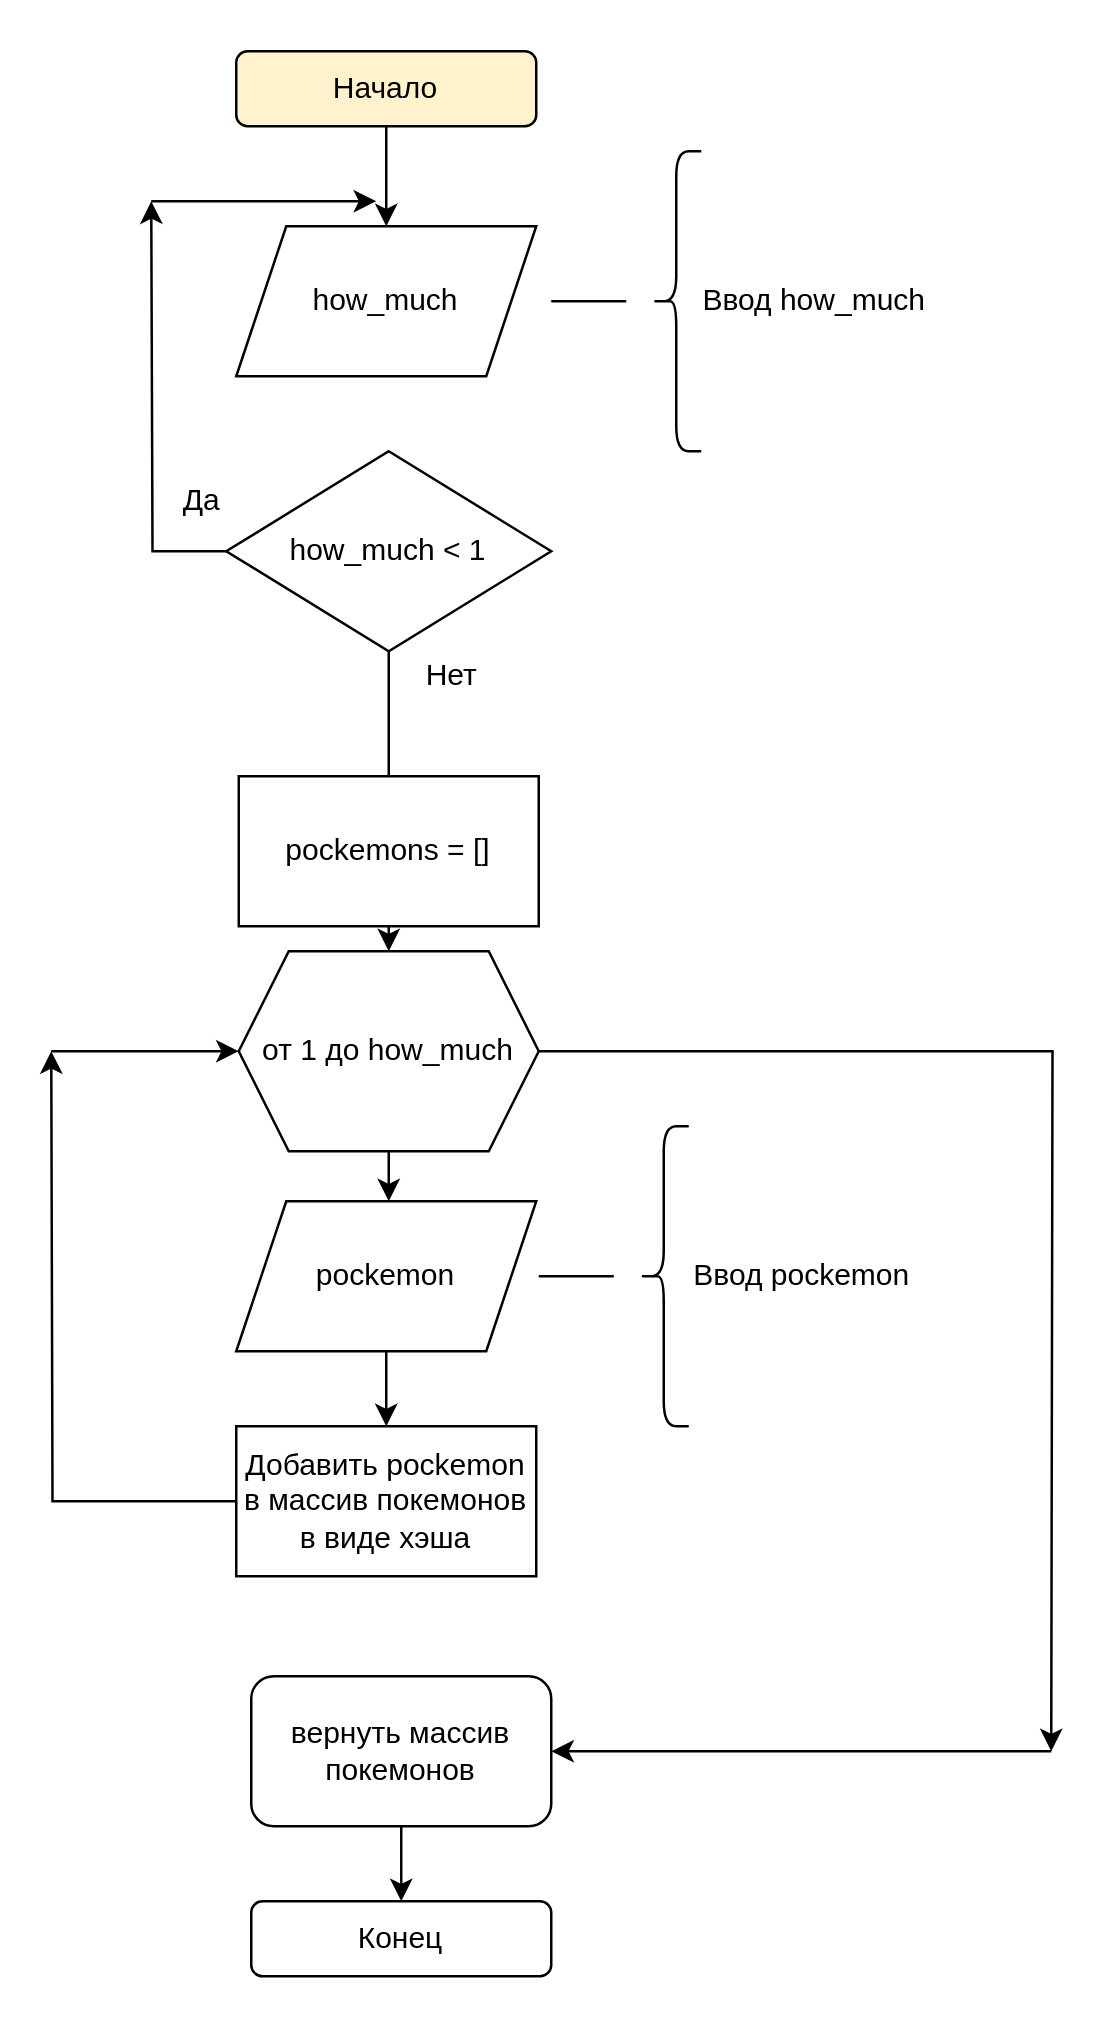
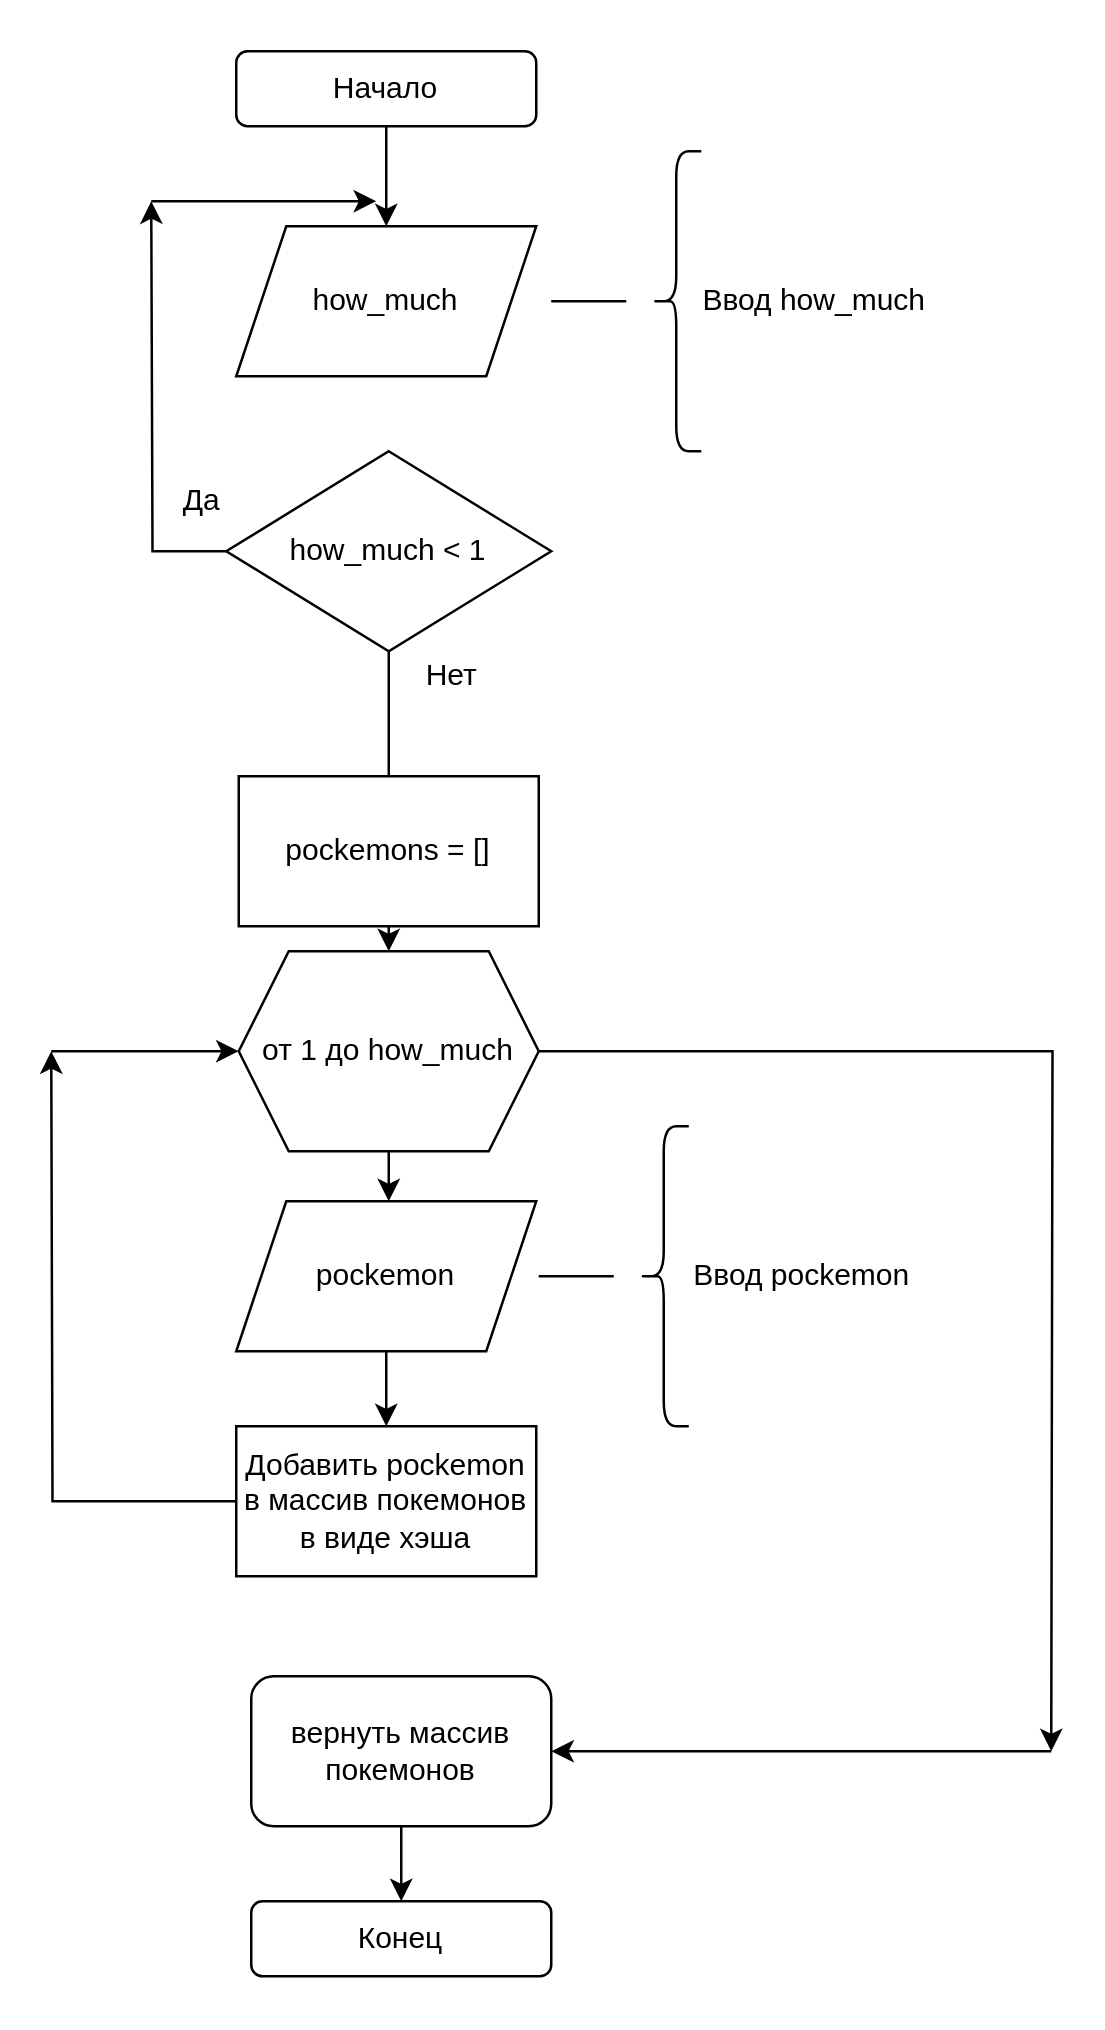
(386, 89) -> (386, 89)
